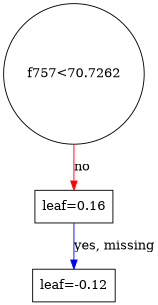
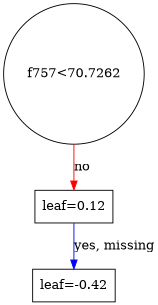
(74, 207) -> (74, 207)
(74, 286) -> (74, 286)
